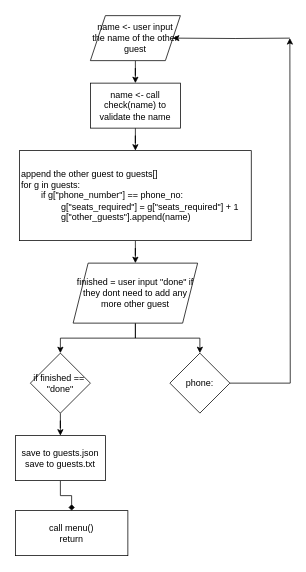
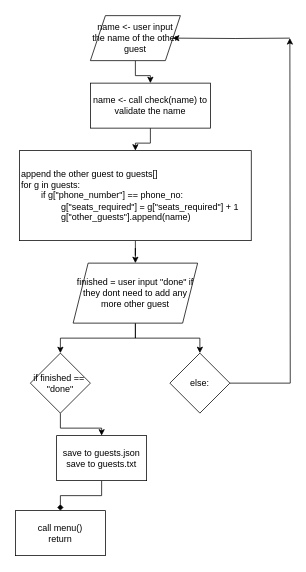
(135, 105) -> (150, 105)
(200, 383) -> (200, 383)
(60, 458) -> (102, 458)
(72, 533) -> (60, 533)
